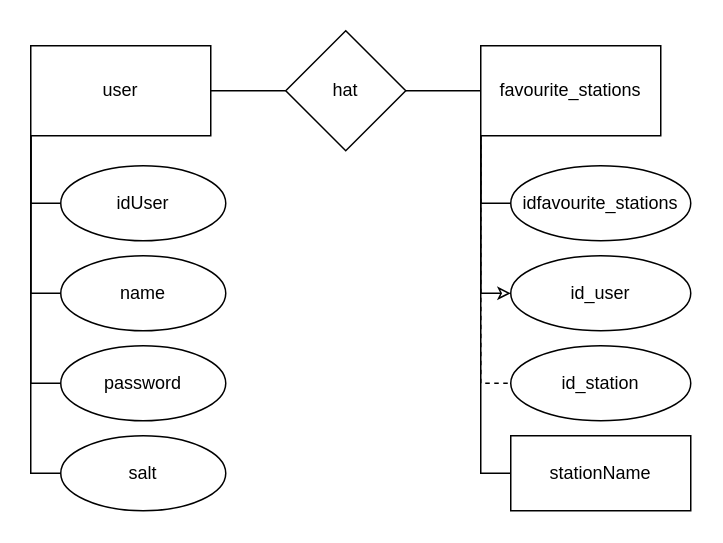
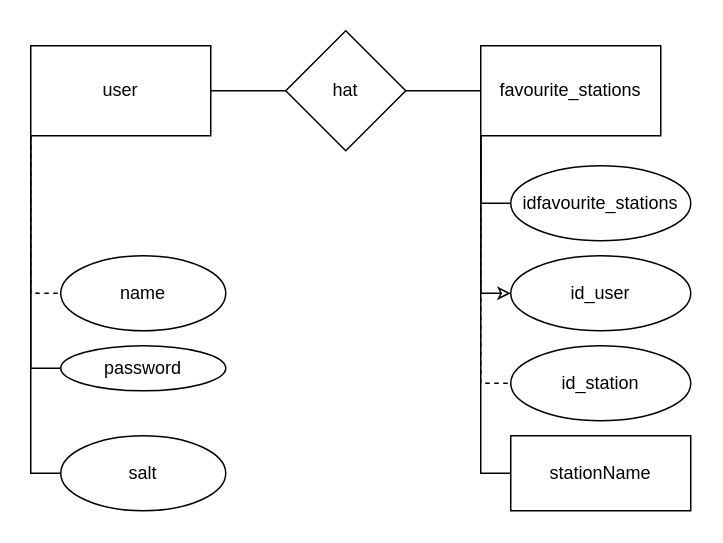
(47, 203) -> none
(143, 203) -> none
(47, 293) -> (47, 293)
(143, 383) -> (143, 368)
